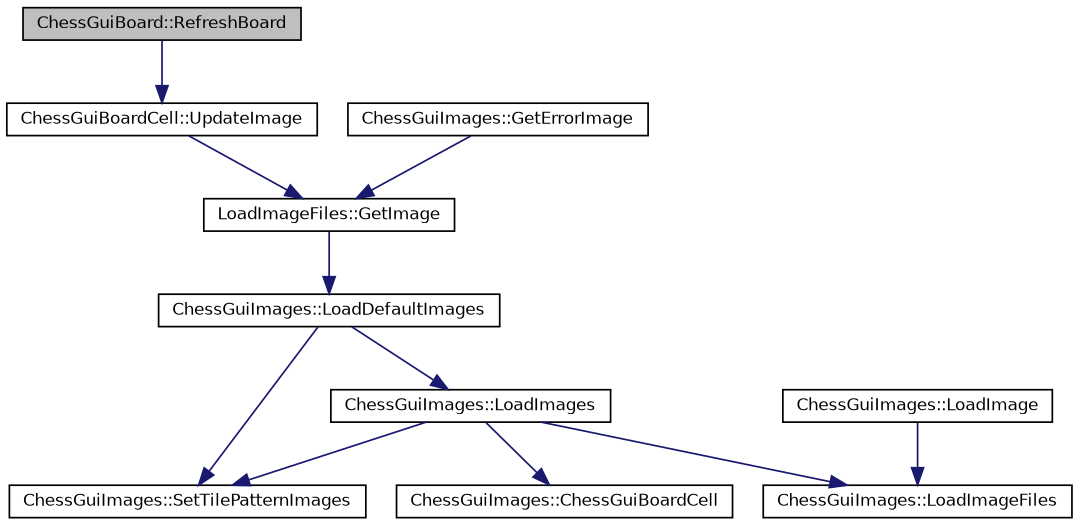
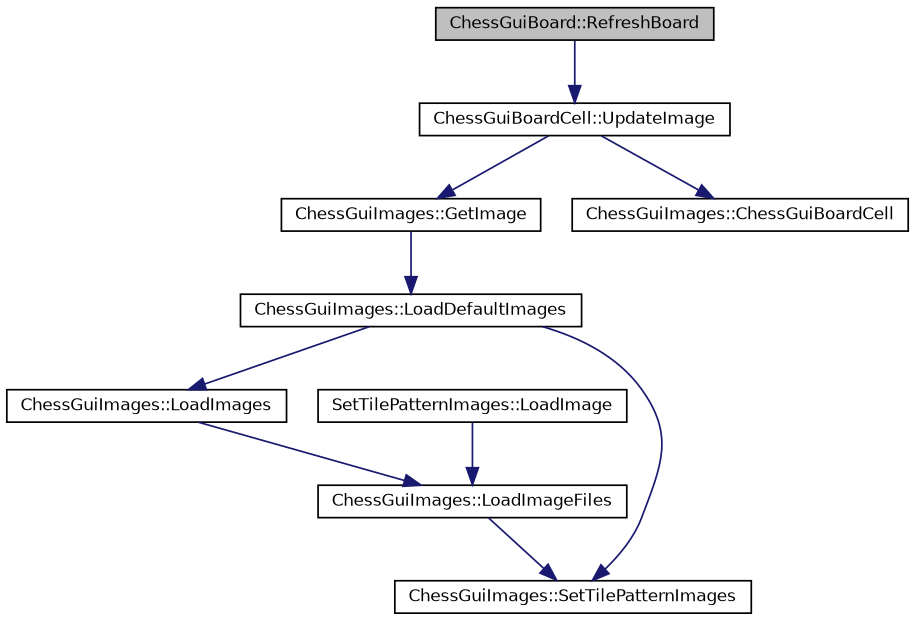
(498, 119) -> none
(329, 215) -> (411, 215)
(918, 406) -> (472, 406)
(512, 448) -> (650, 163)
(337, 451) -> (516, 543)
